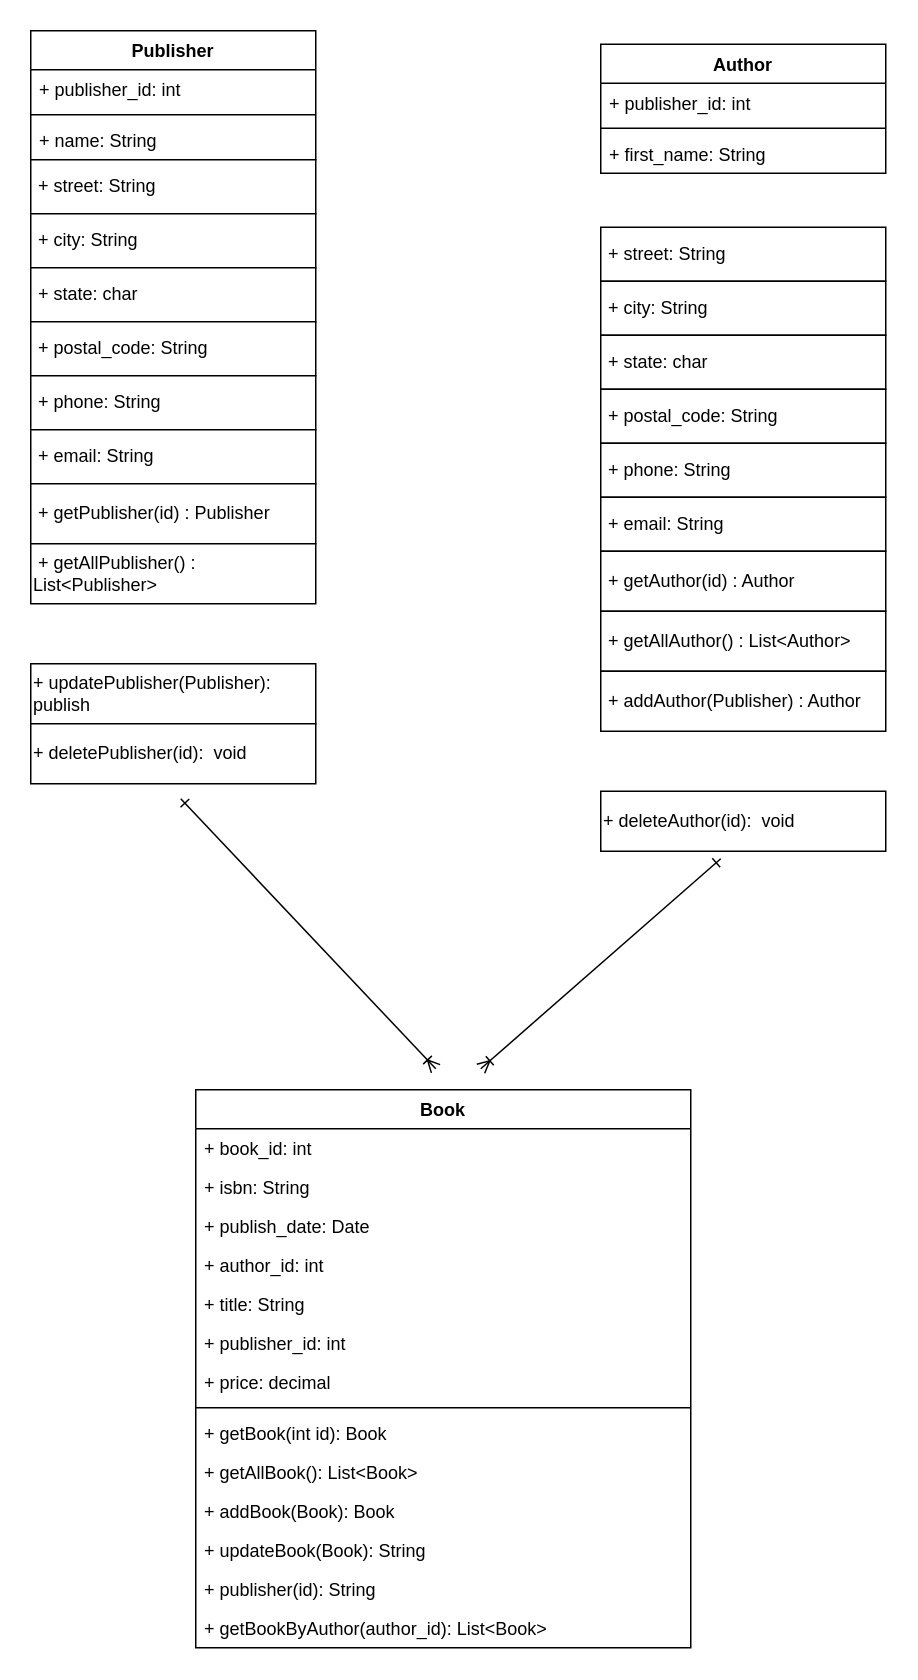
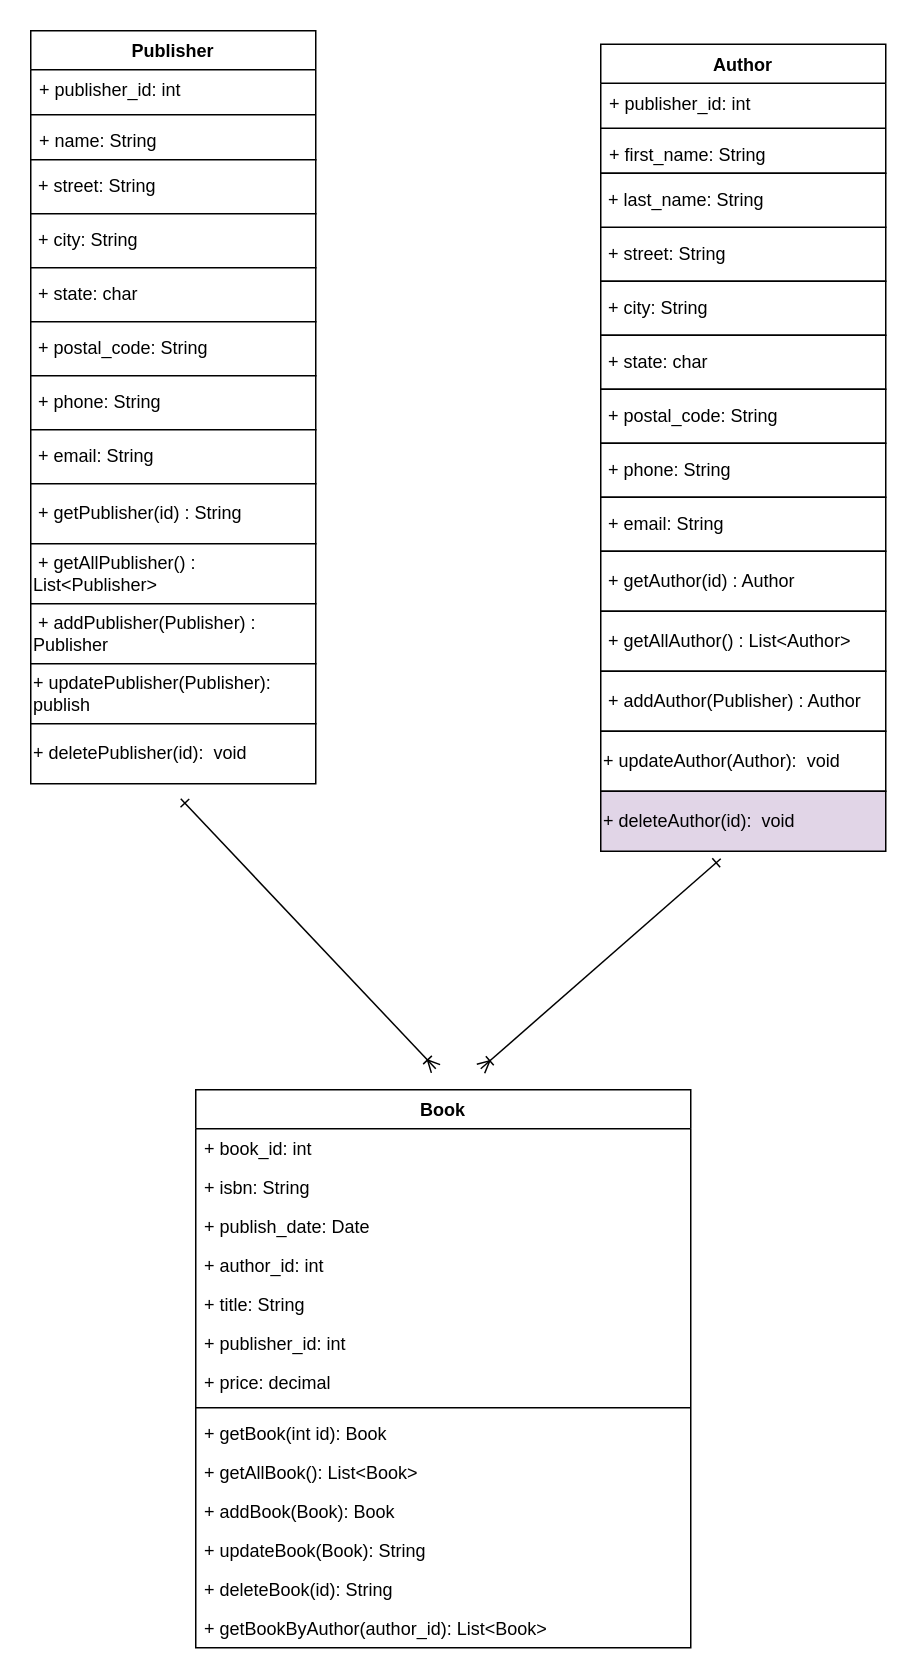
none -> (743, 200)
(164, 514) -> (151, 514)
none -> (173, 634)
none -> (743, 761)
(743, 821) -> (743, 821)
(304, 1590) -> (311, 1590)
